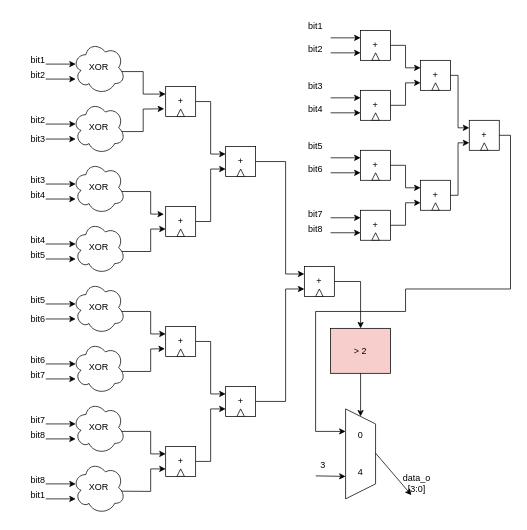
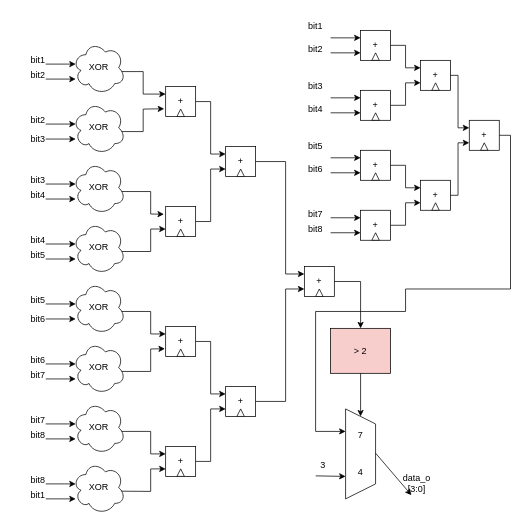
(360, 435) -> (360, 435)
